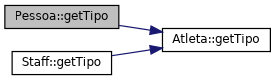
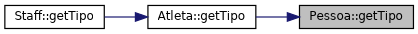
(135, 28) -> (272, 17)
